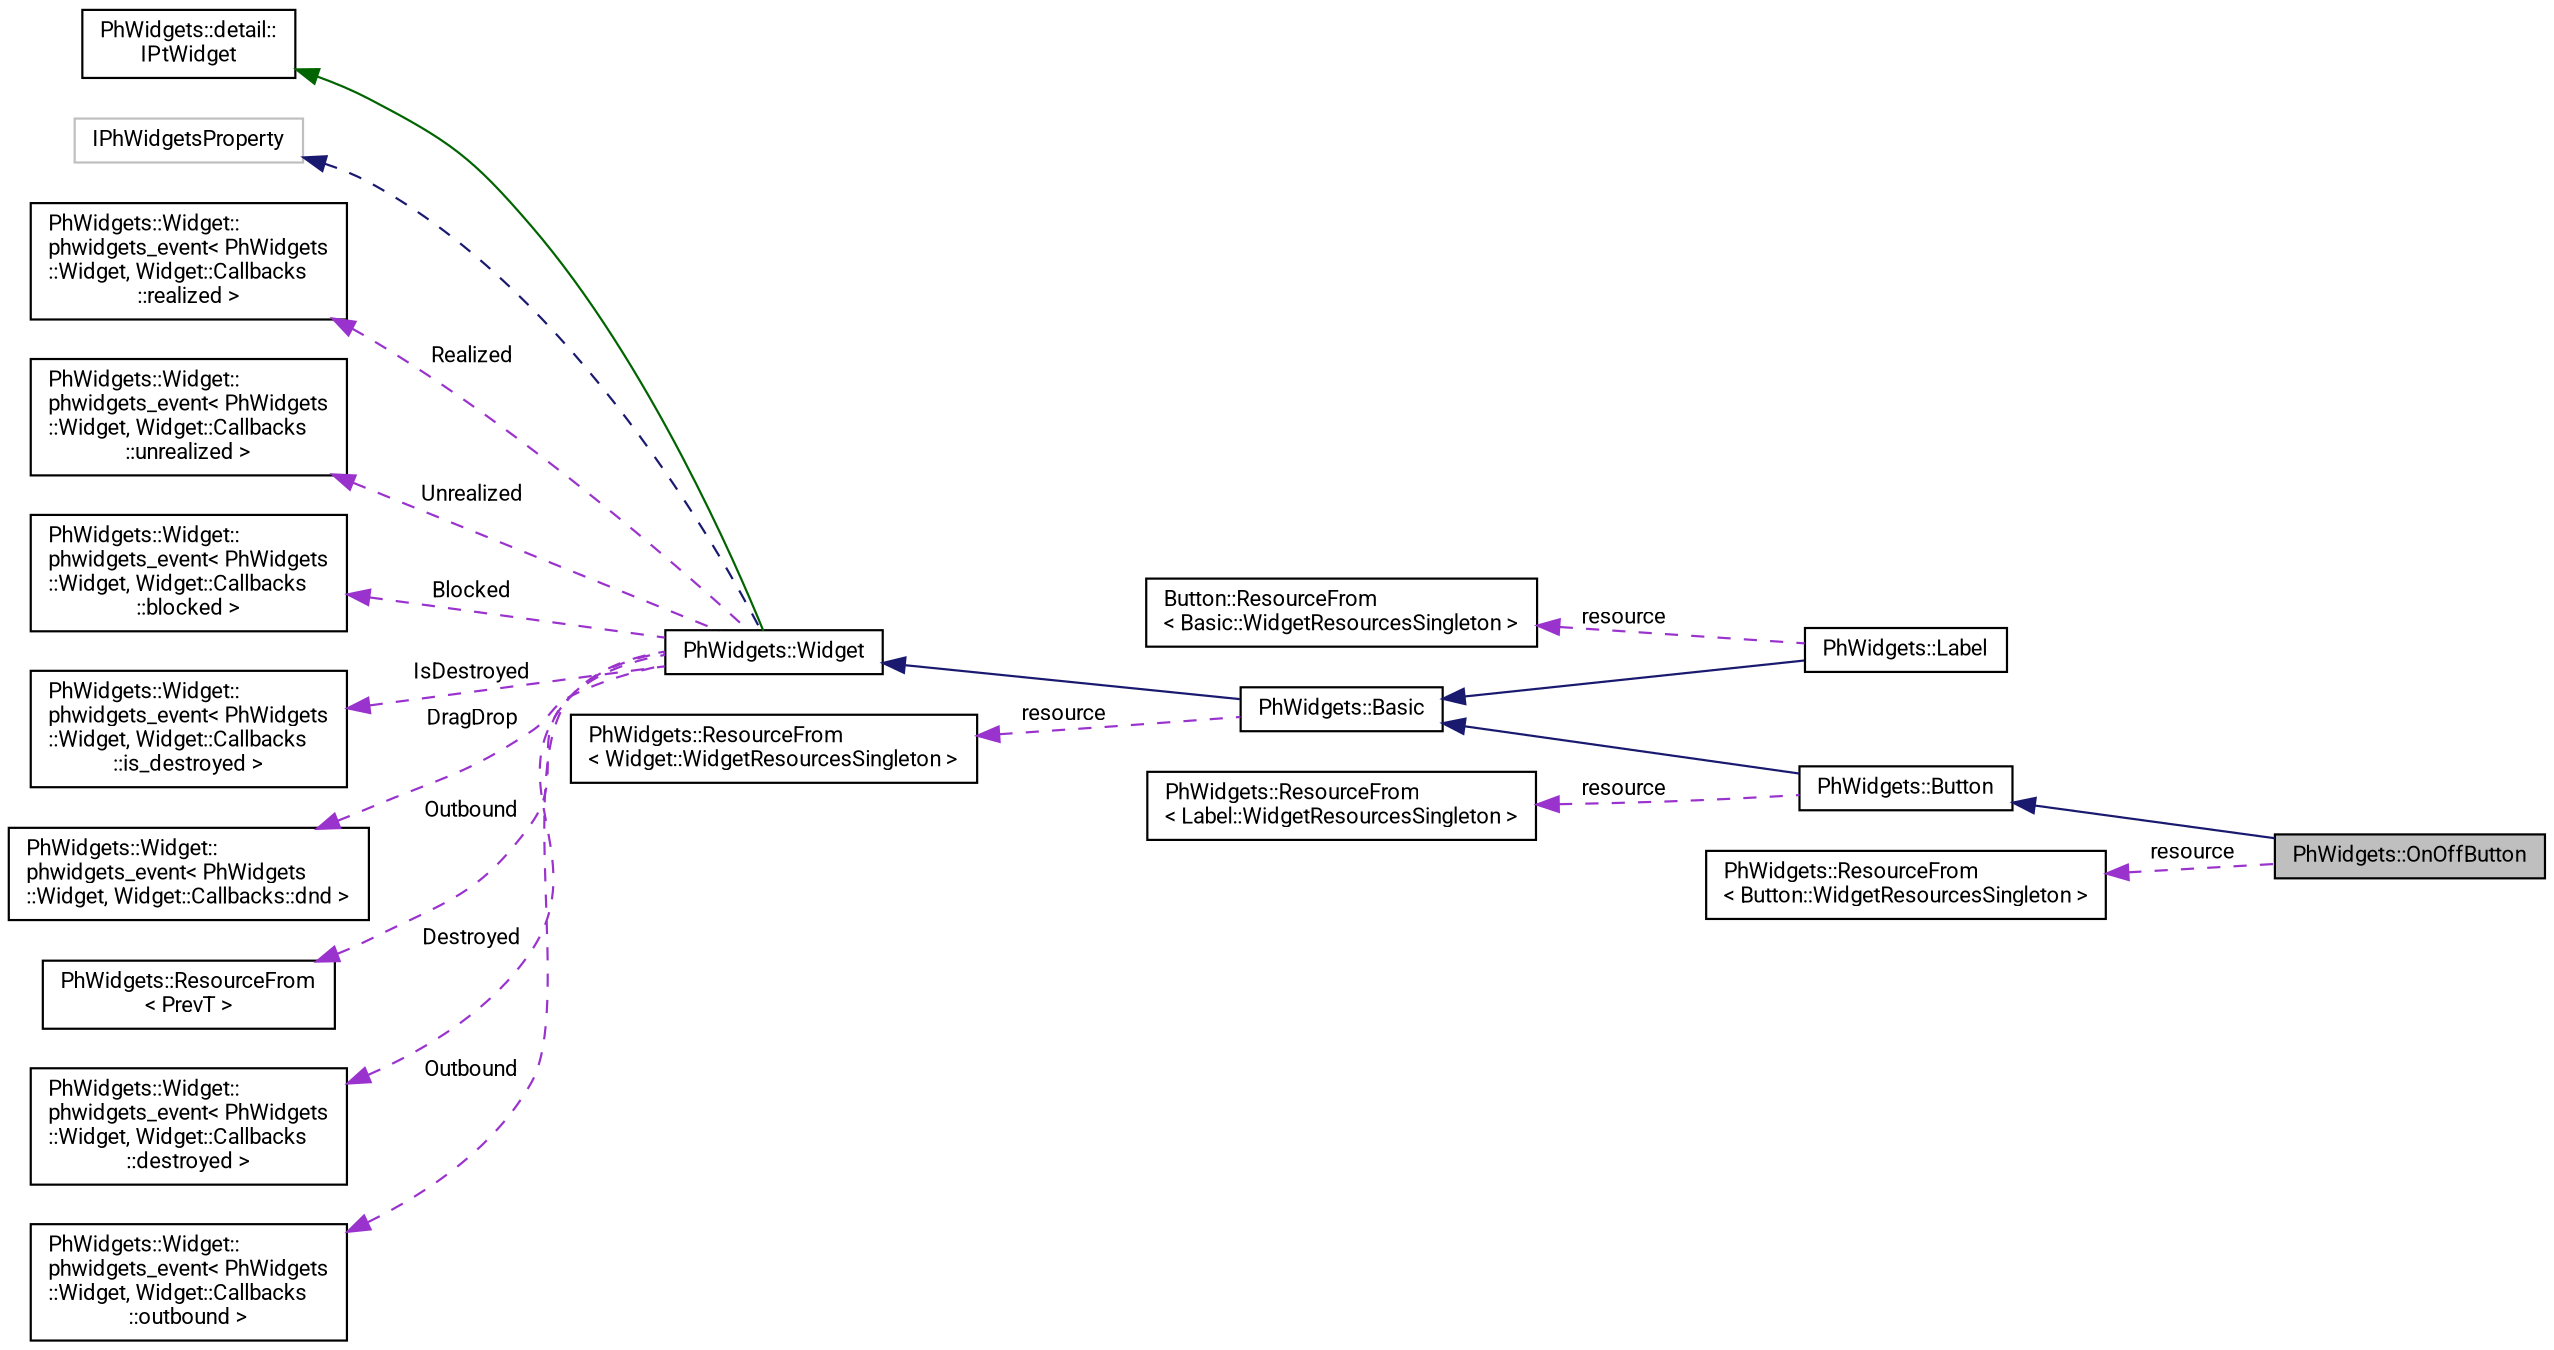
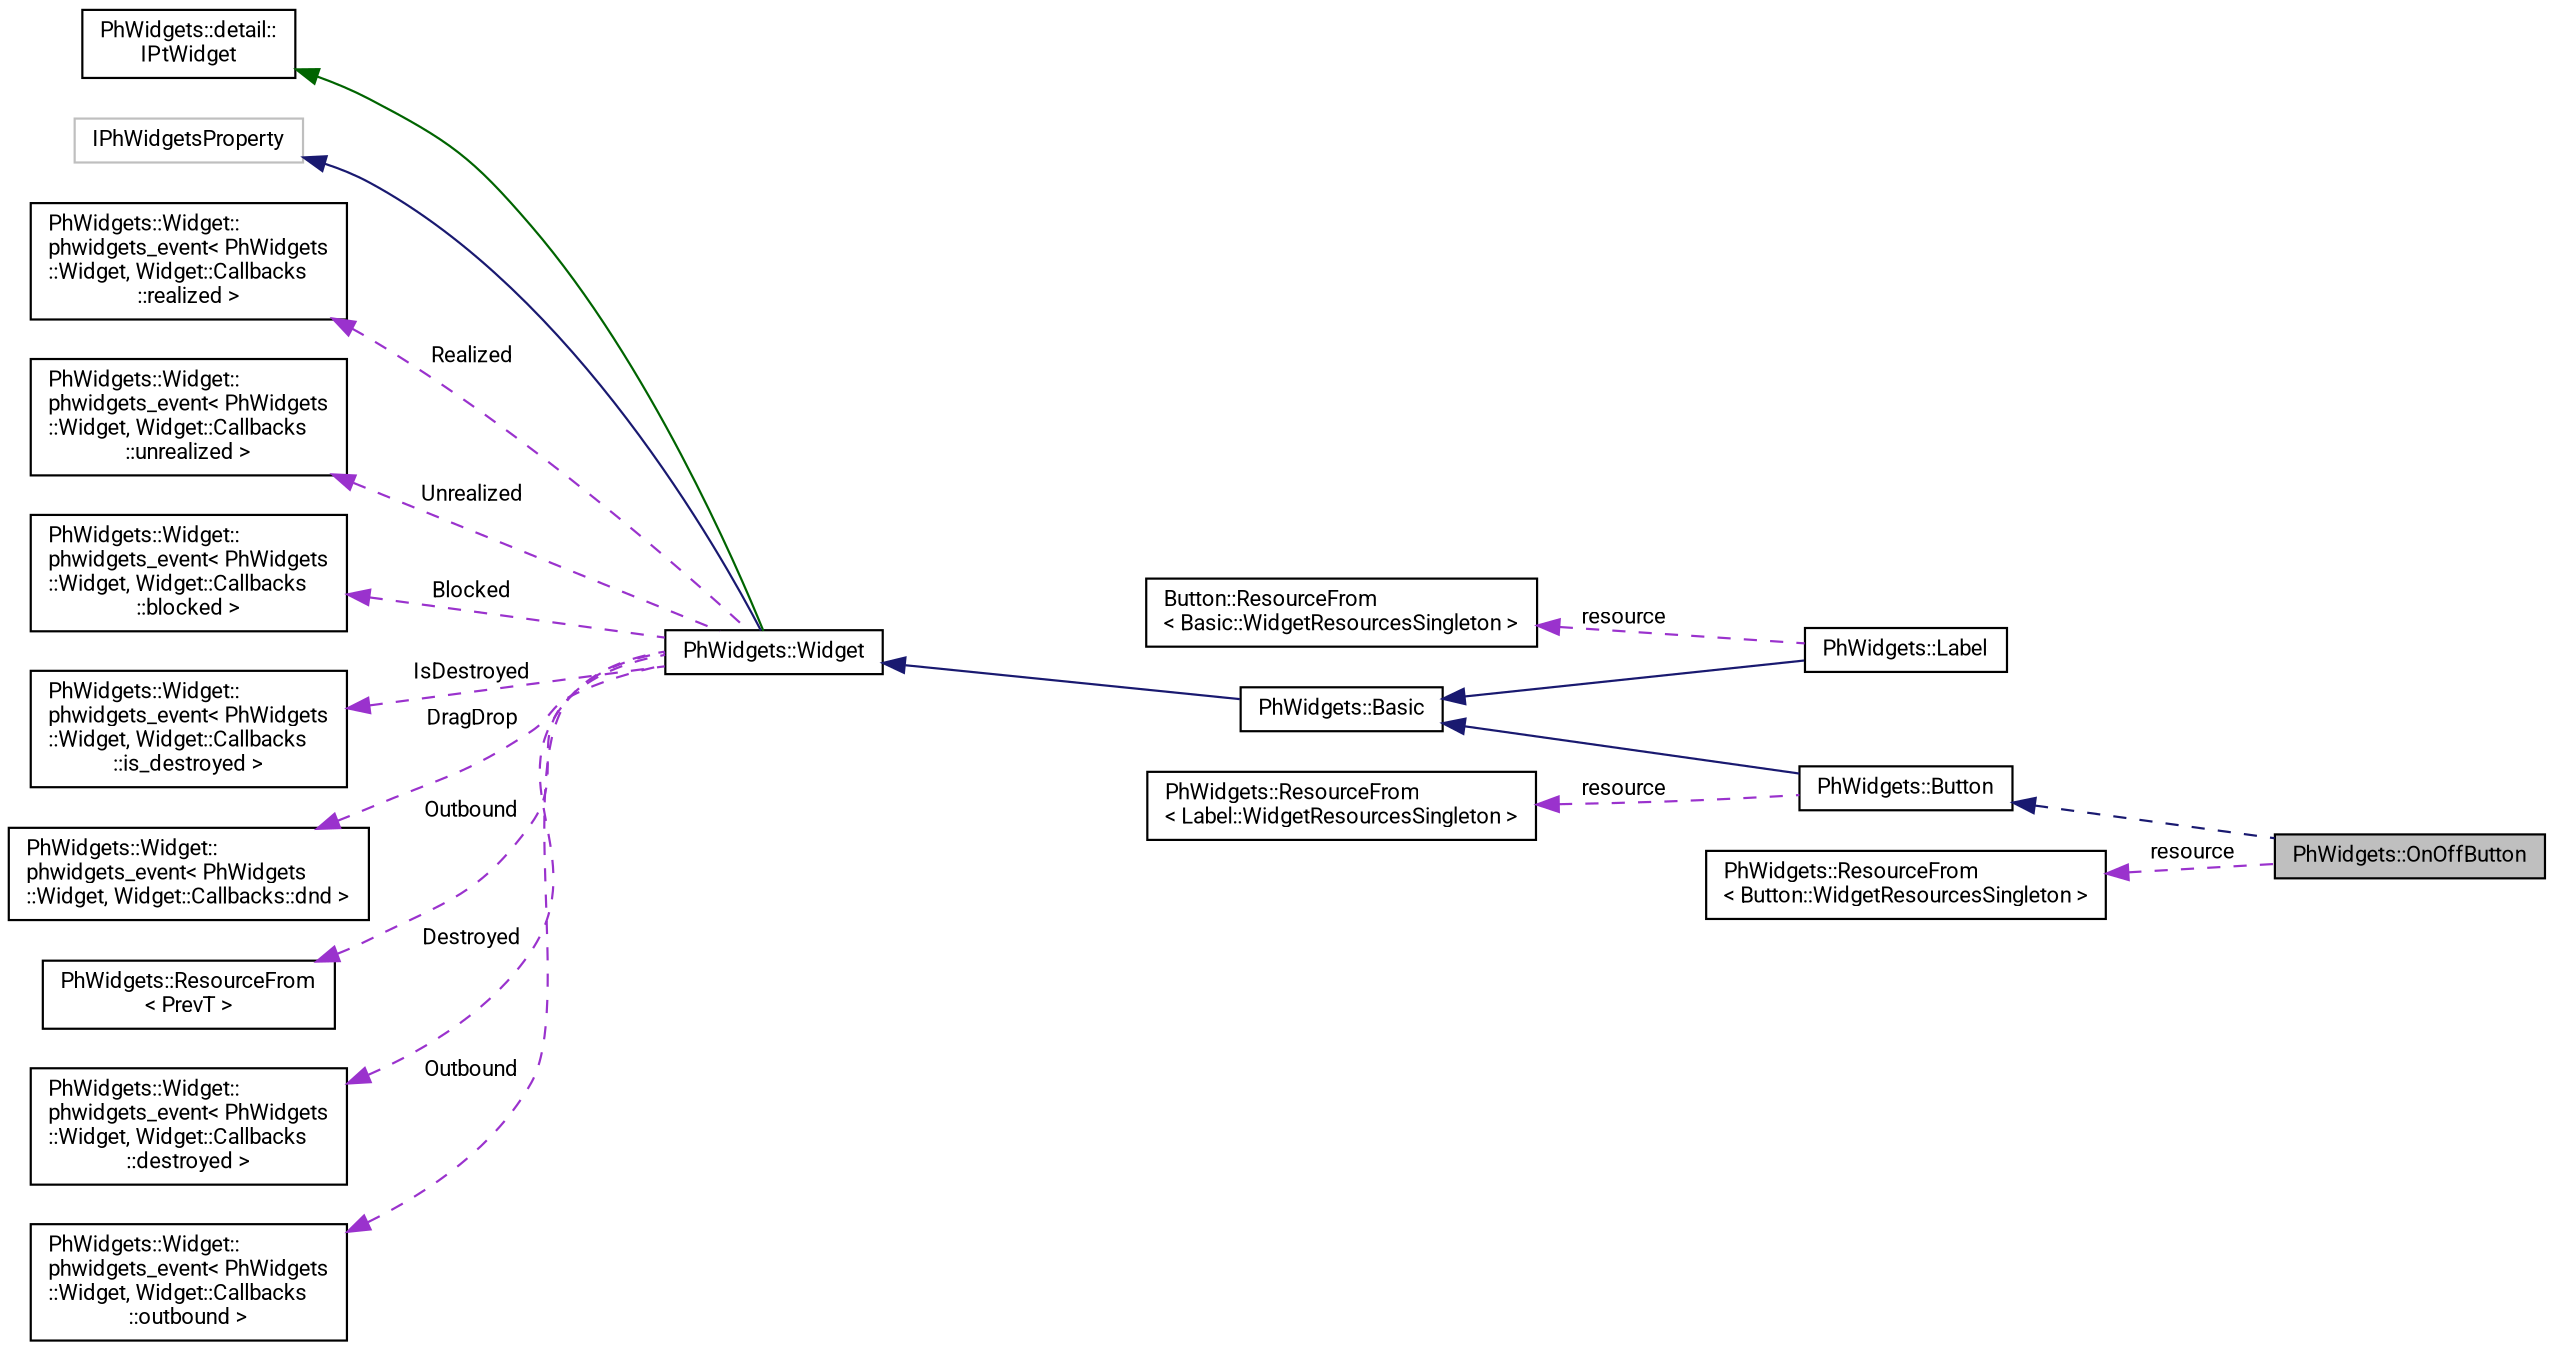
(579, 361) -> (579, 361)
(774, 749) -> none
(2155, 822) -> (2155, 822)
